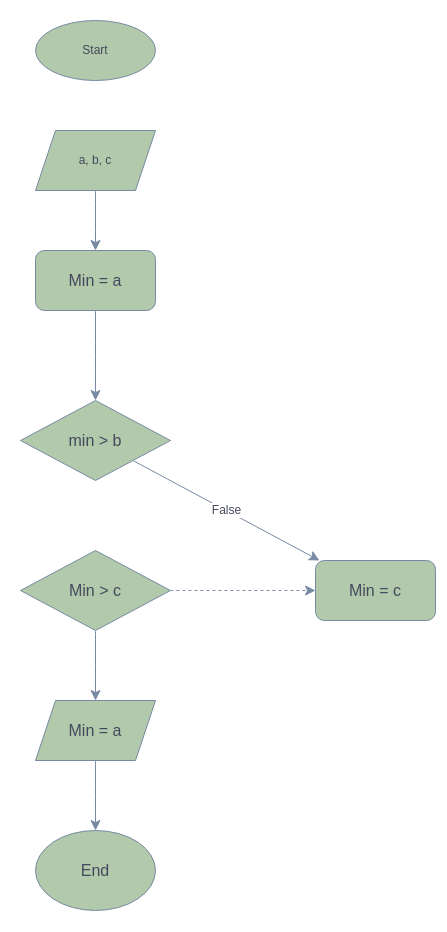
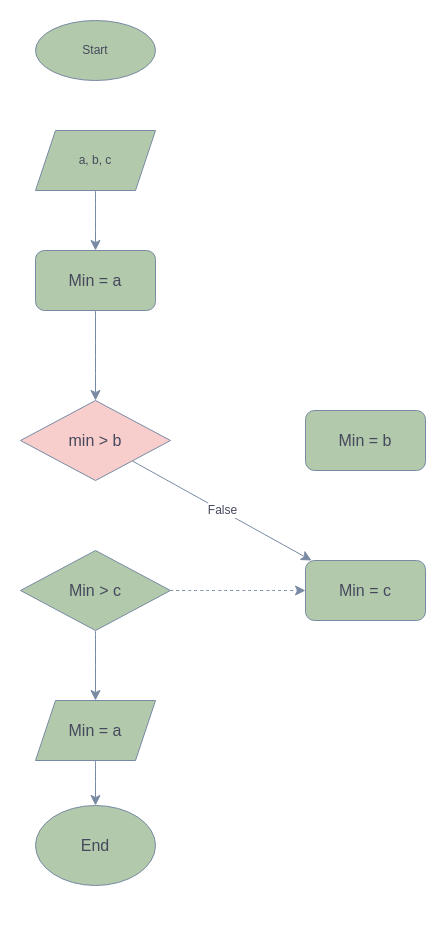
(96, 441) -> (96, 441)
none -> (366, 441)
(376, 591) -> (366, 591)
(96, 871) -> (96, 846)
